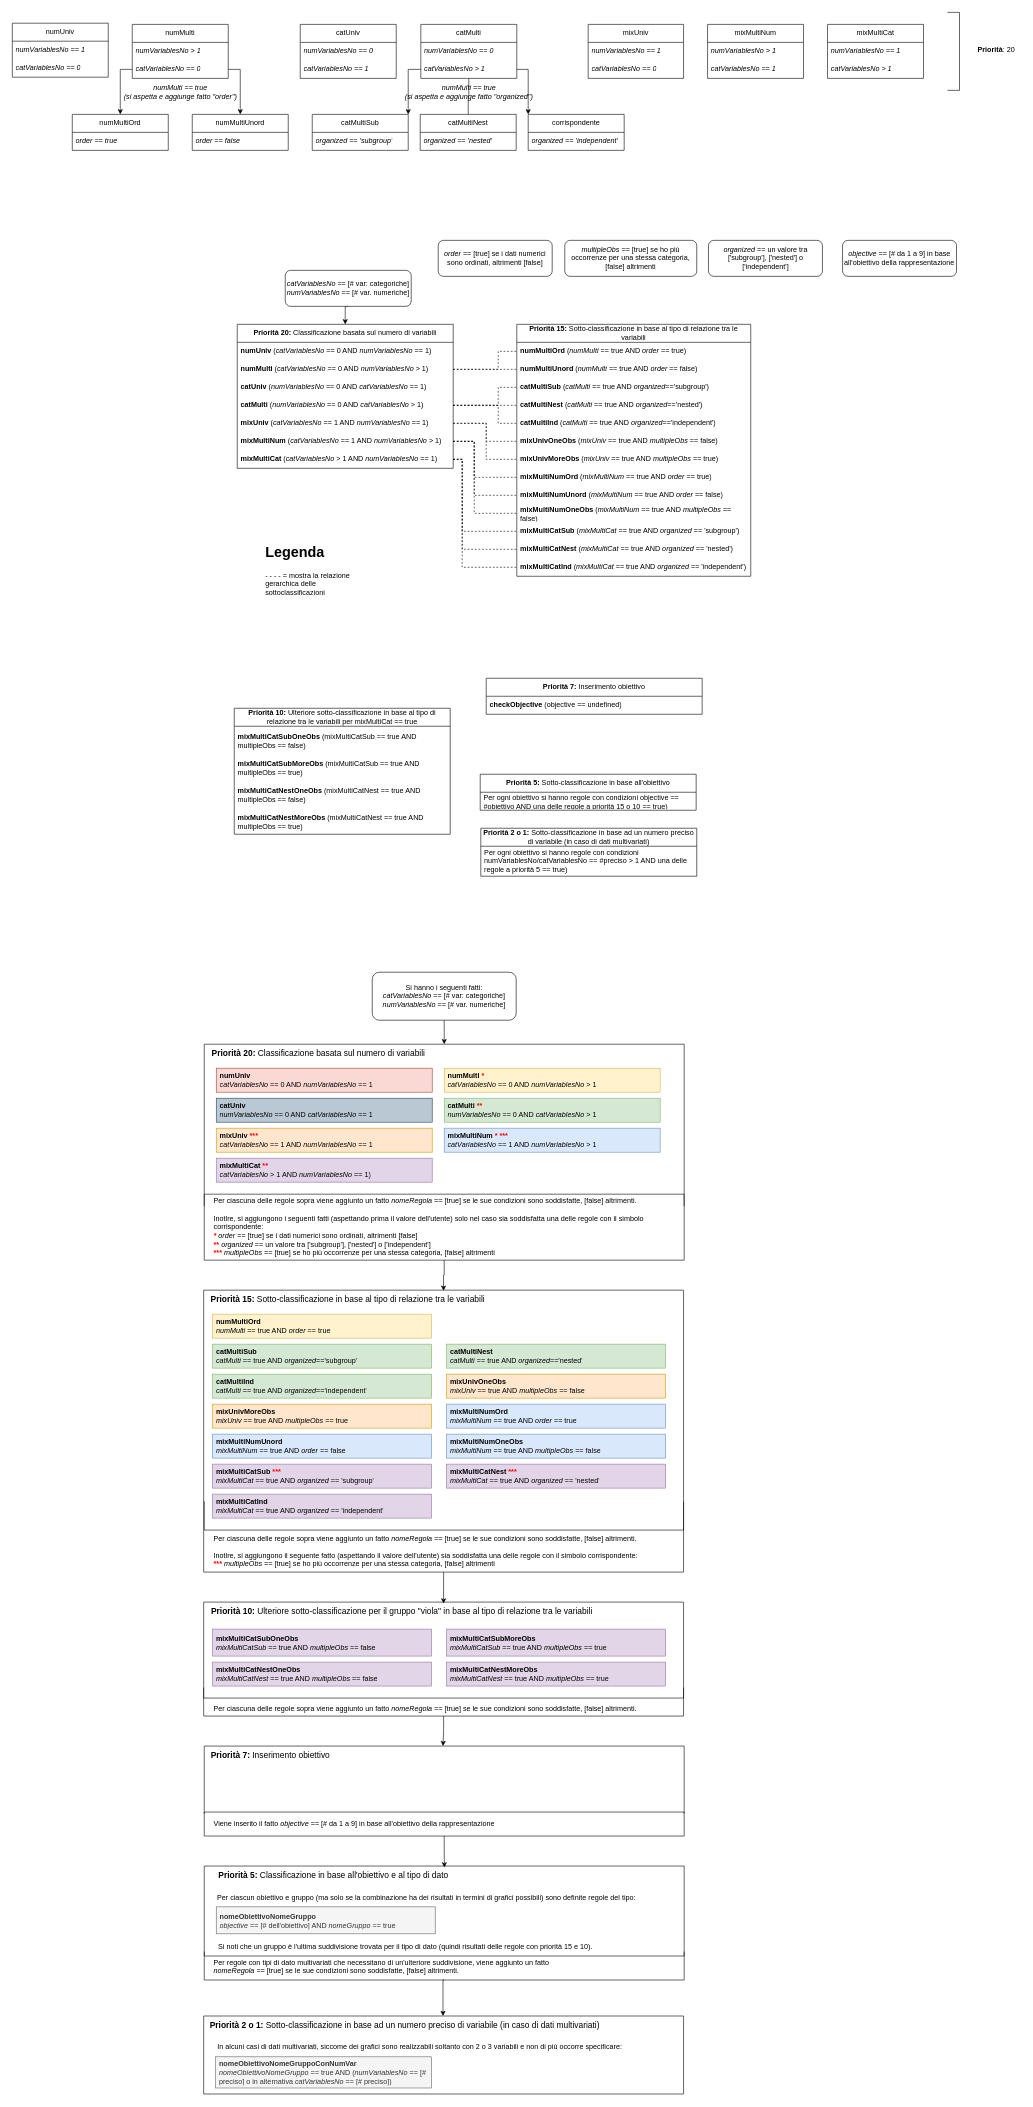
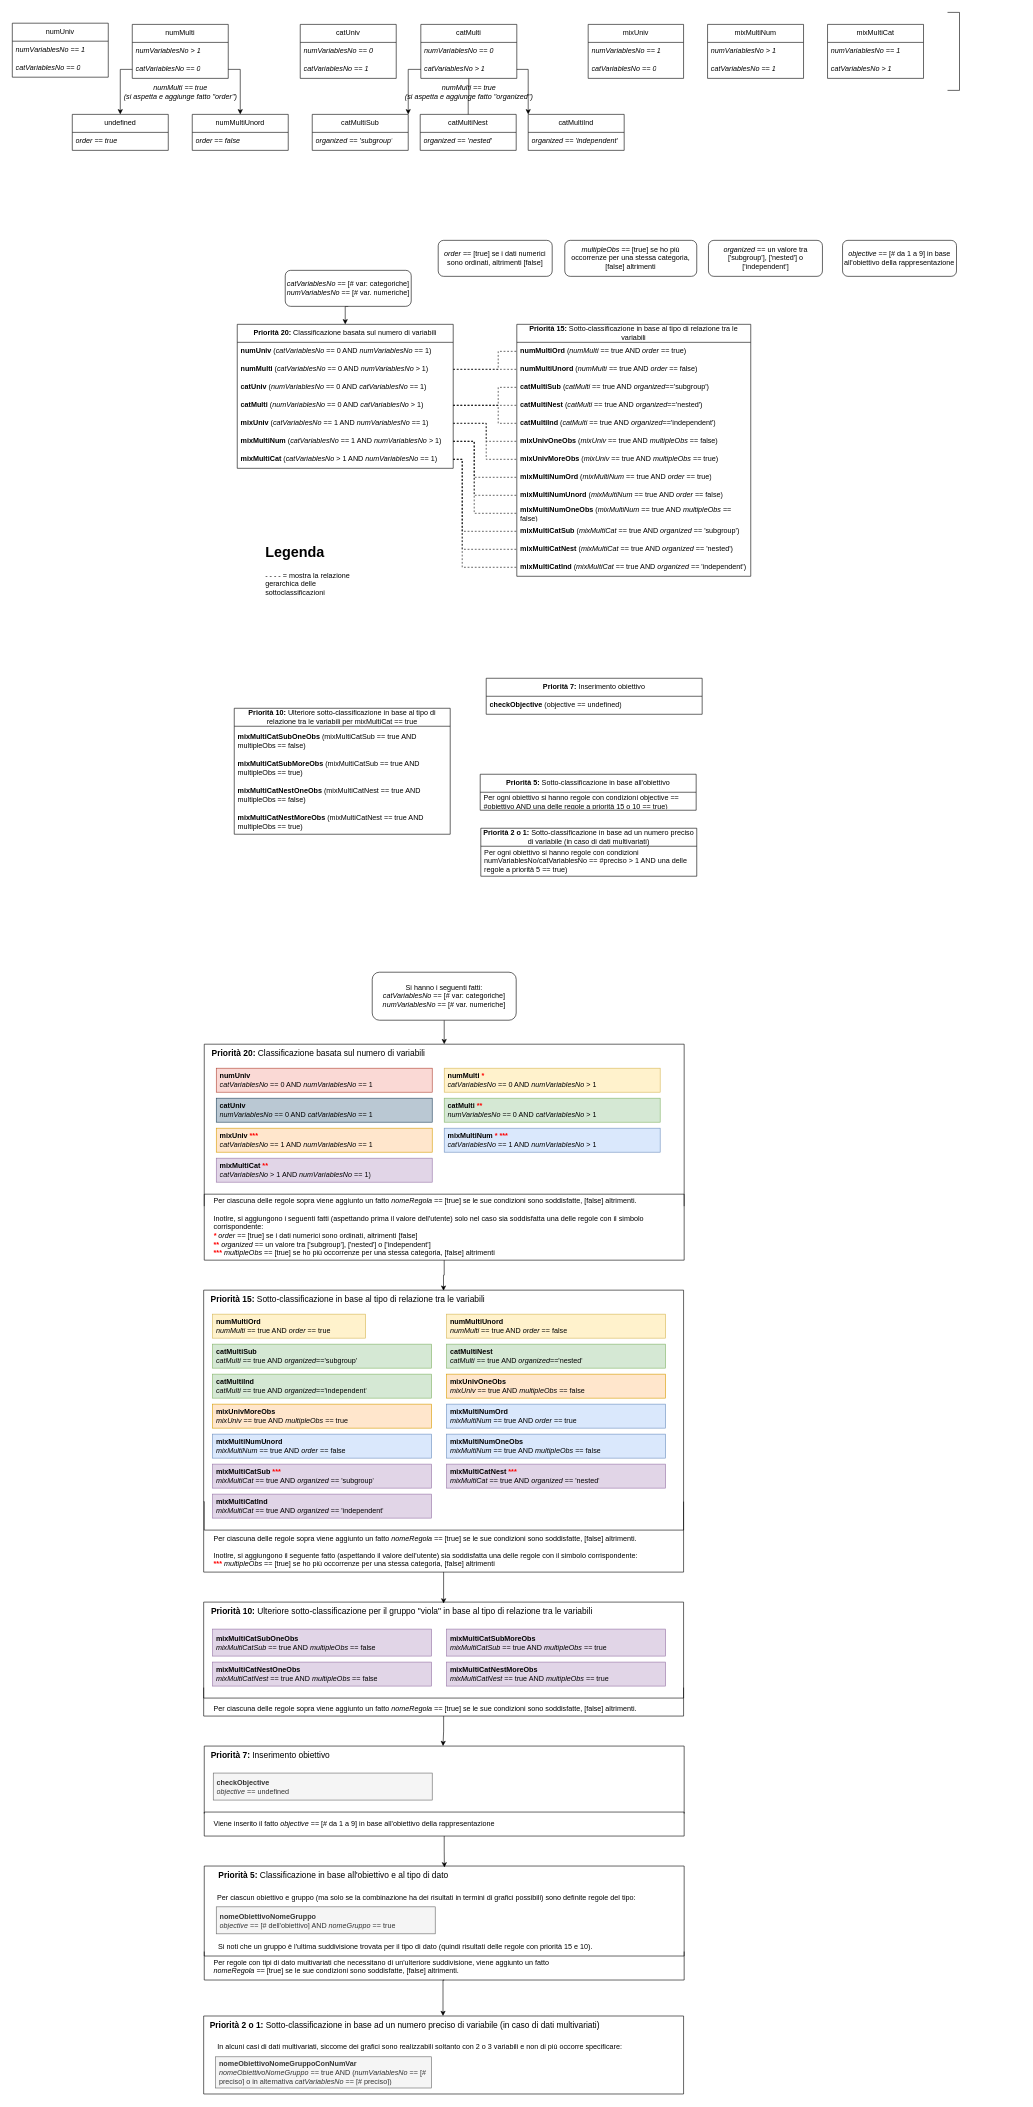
(996, 50) -> none
(120, 123) -> (120, 123)
(576, 123) -> (576, 123)
(322, 1326) -> (289, 1326)
none -> (556, 1326)
none -> (323, 1787)
